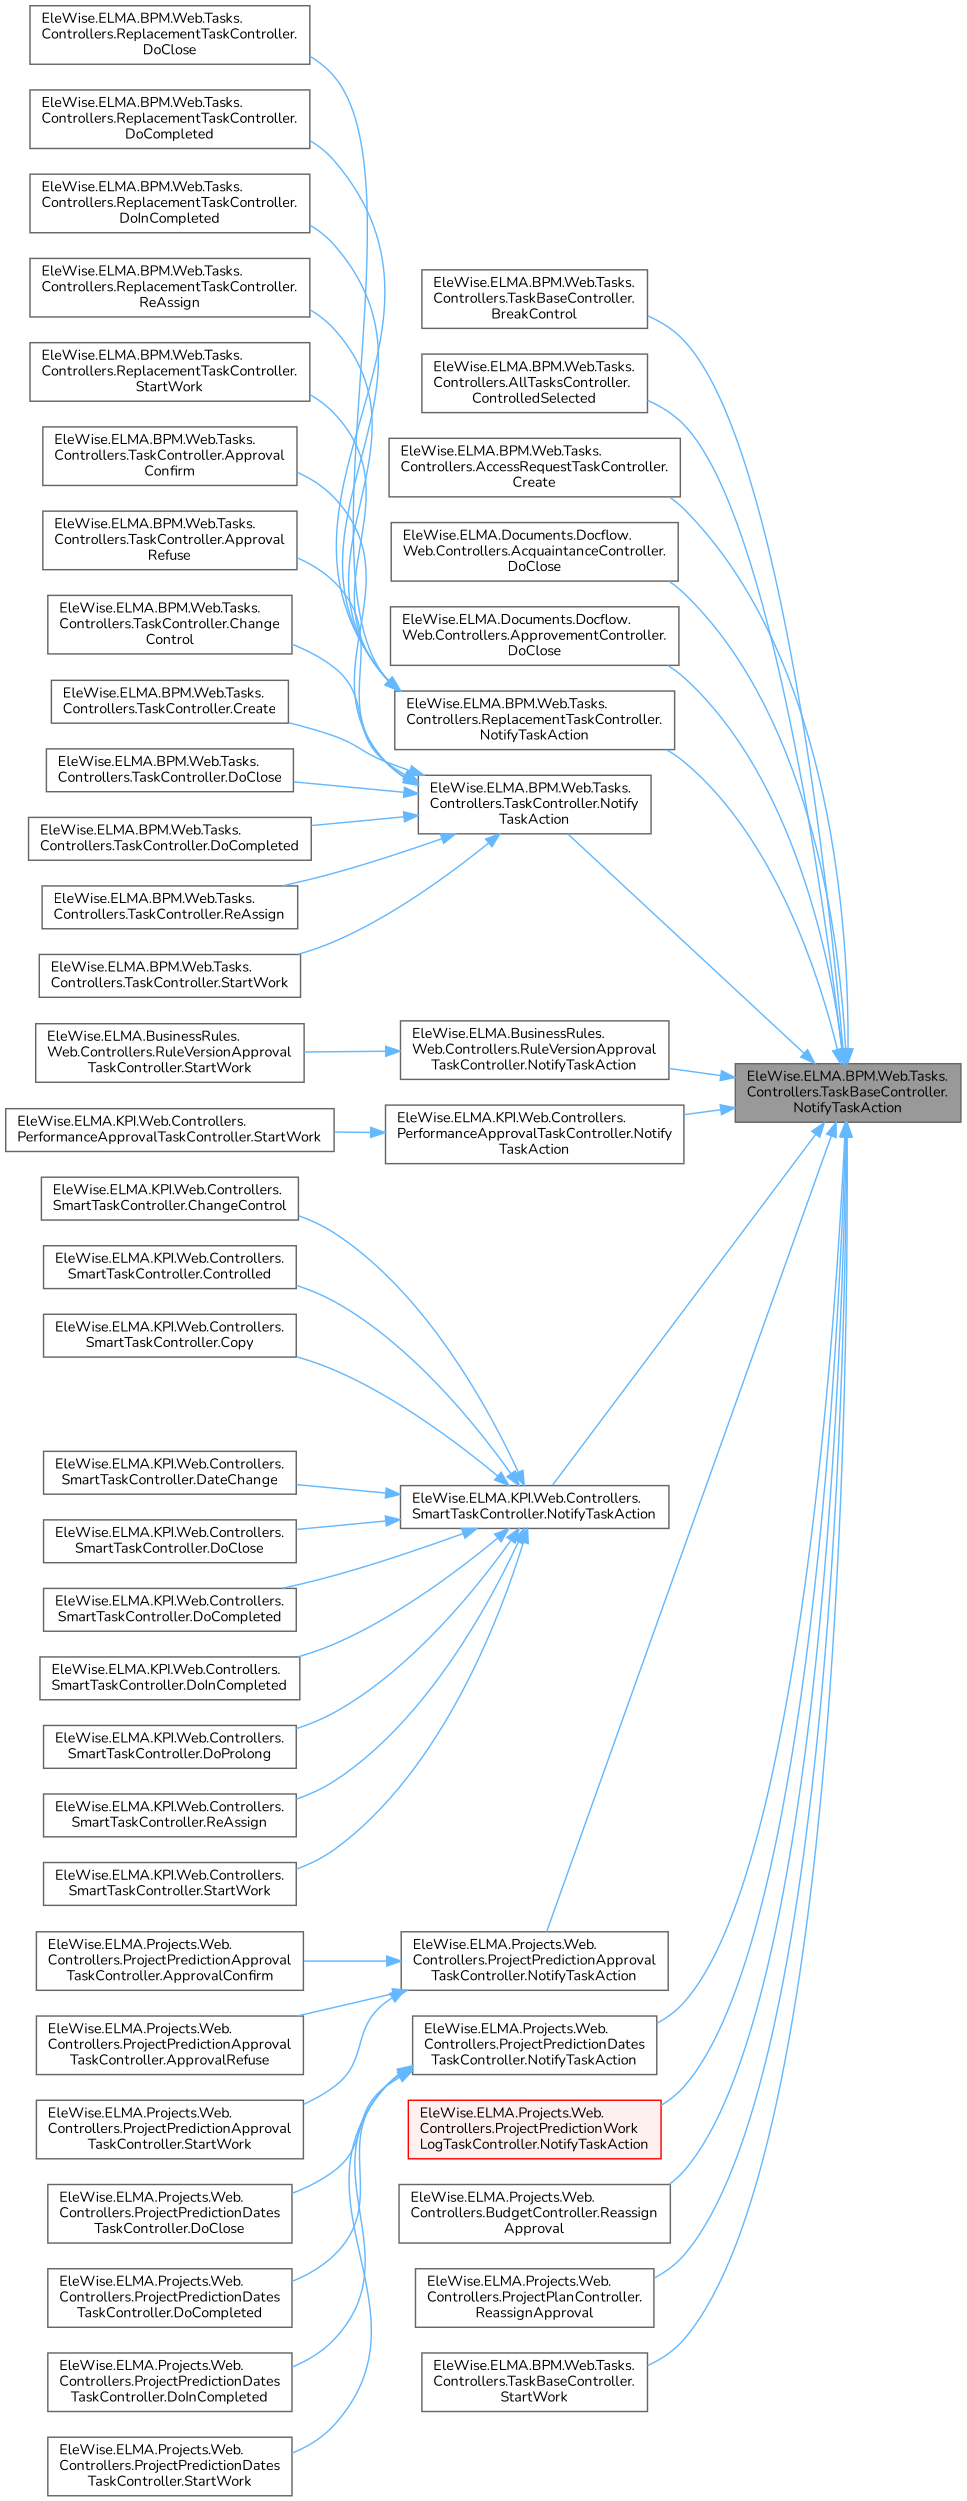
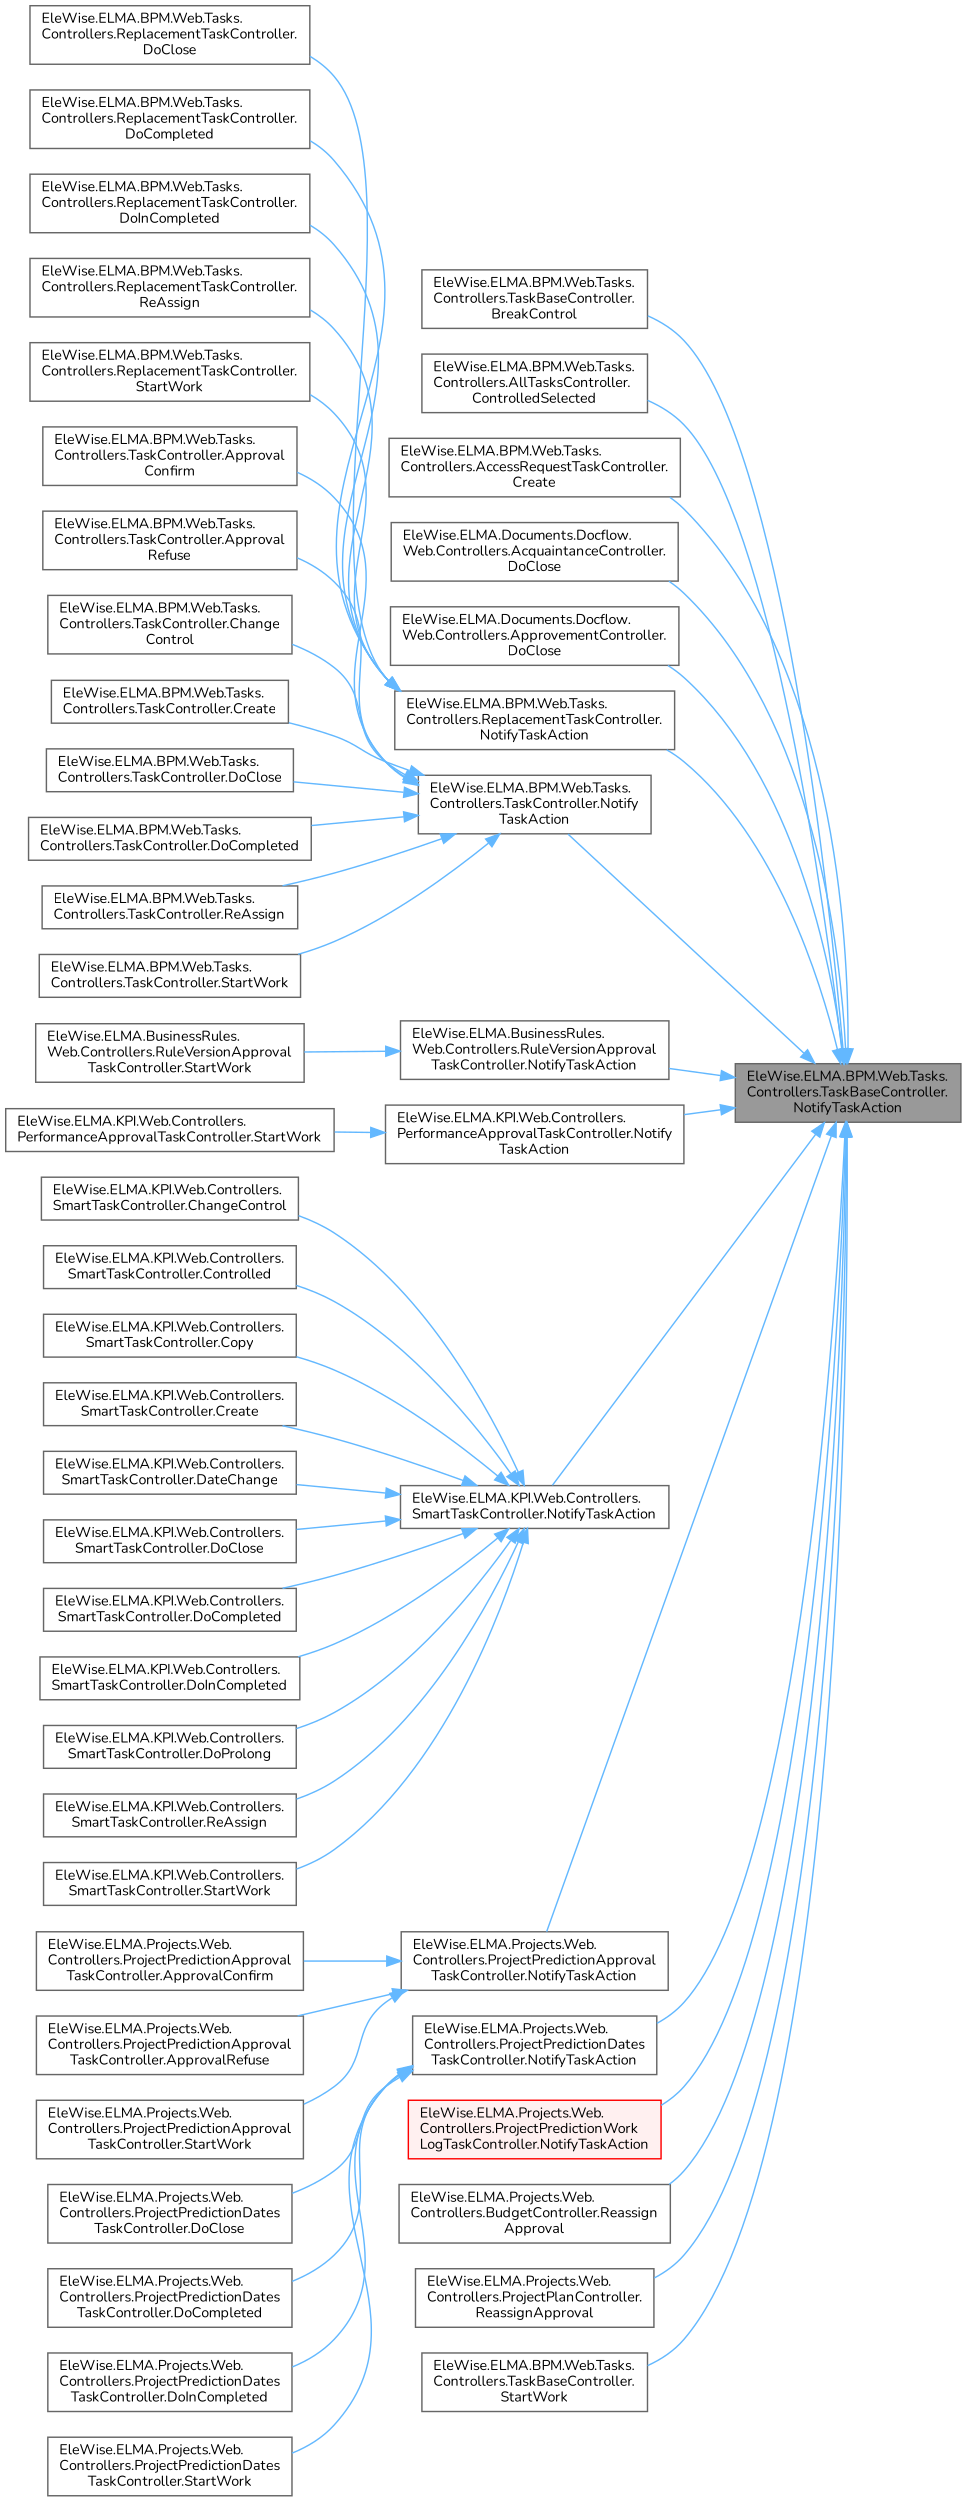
none -> (170, 1404)
